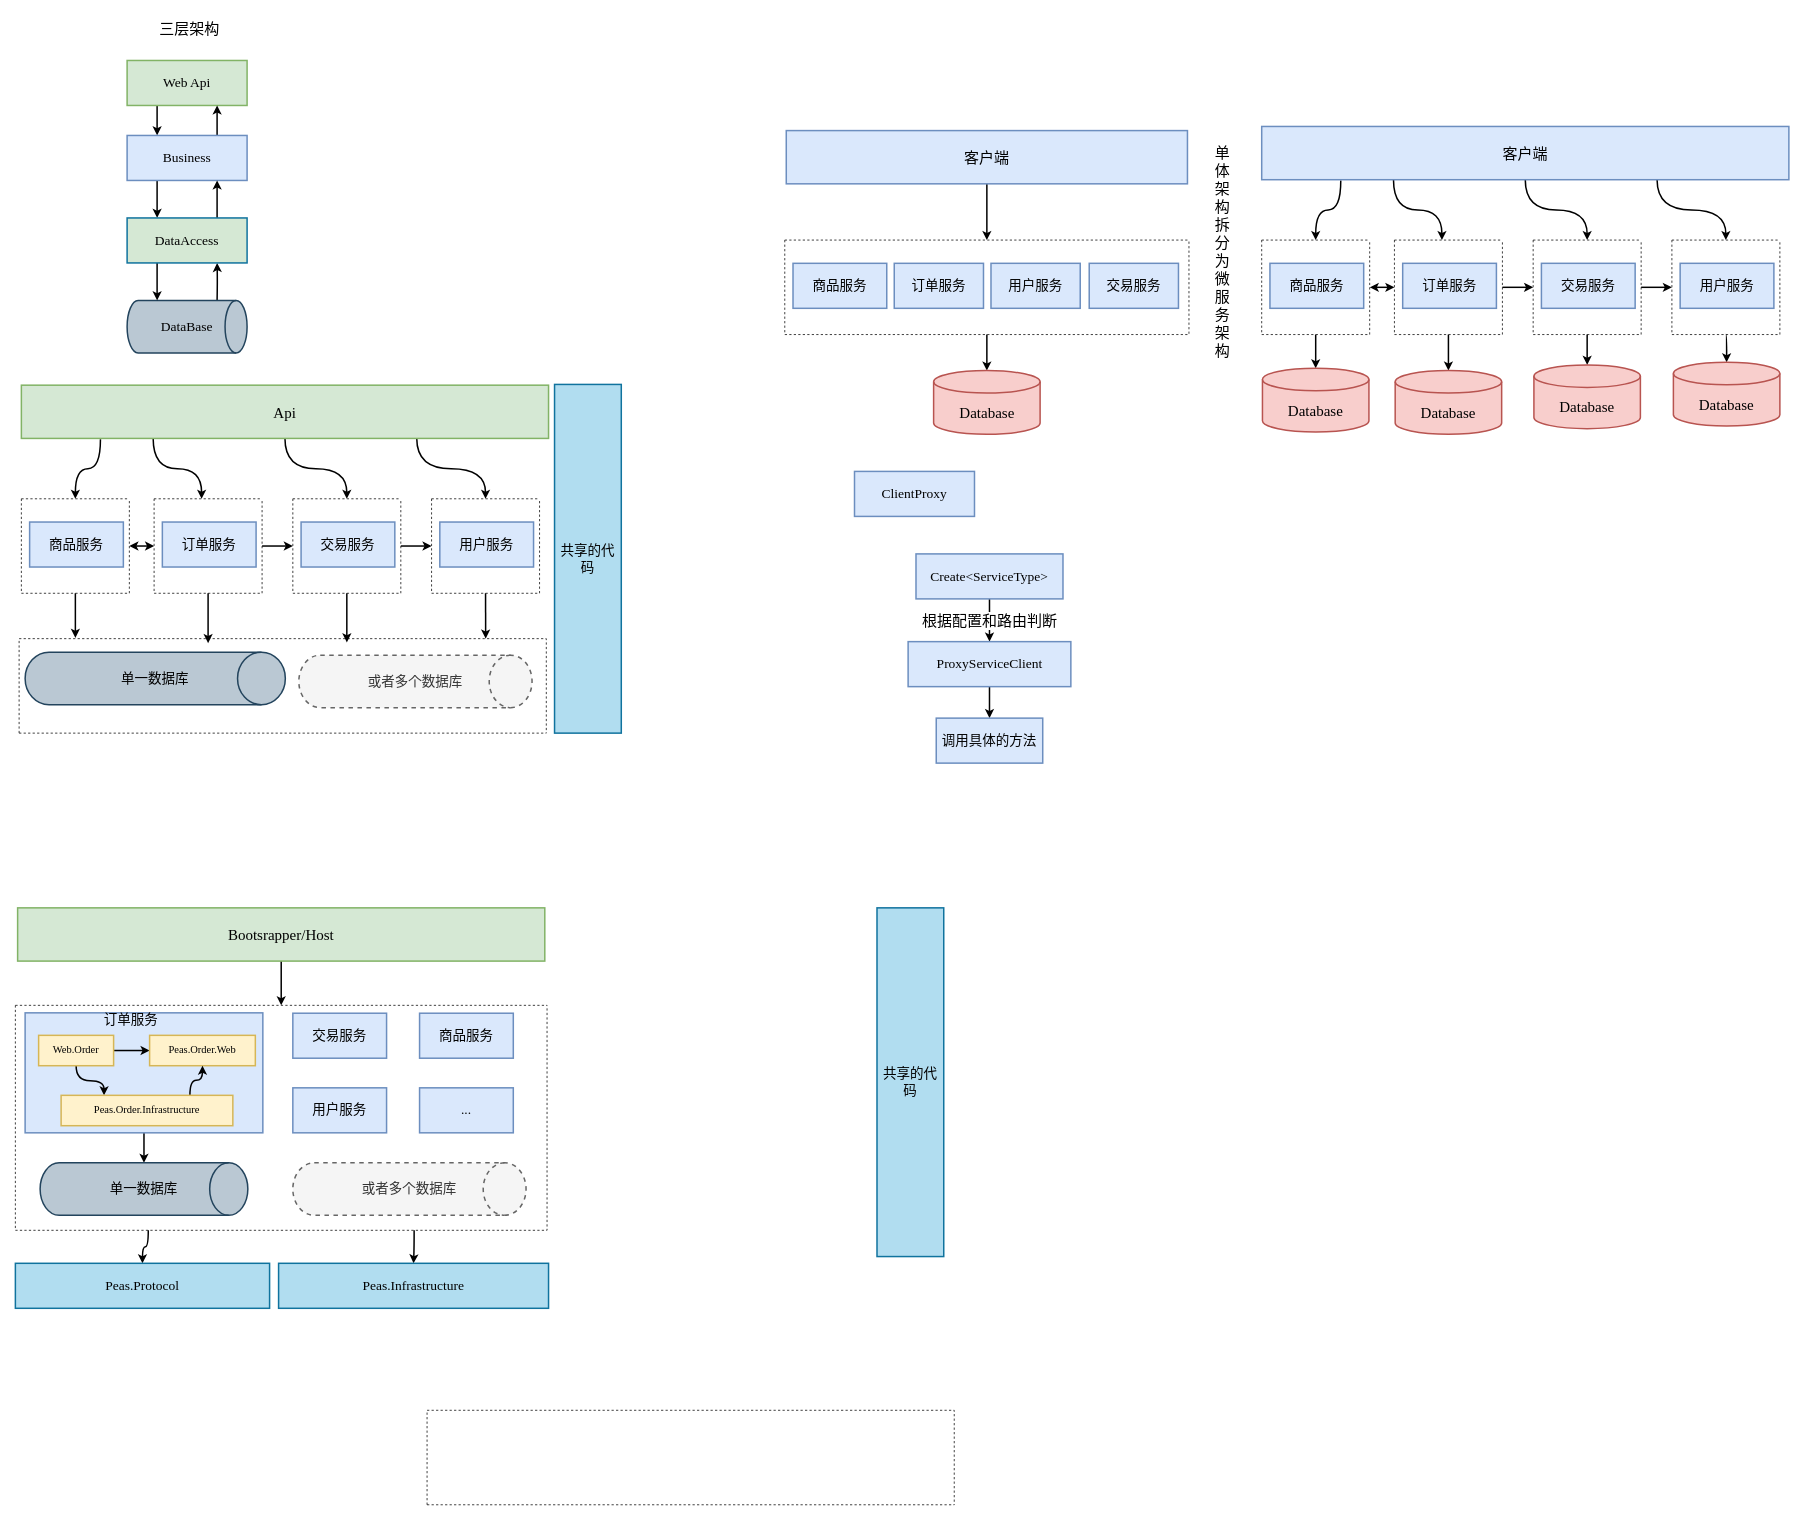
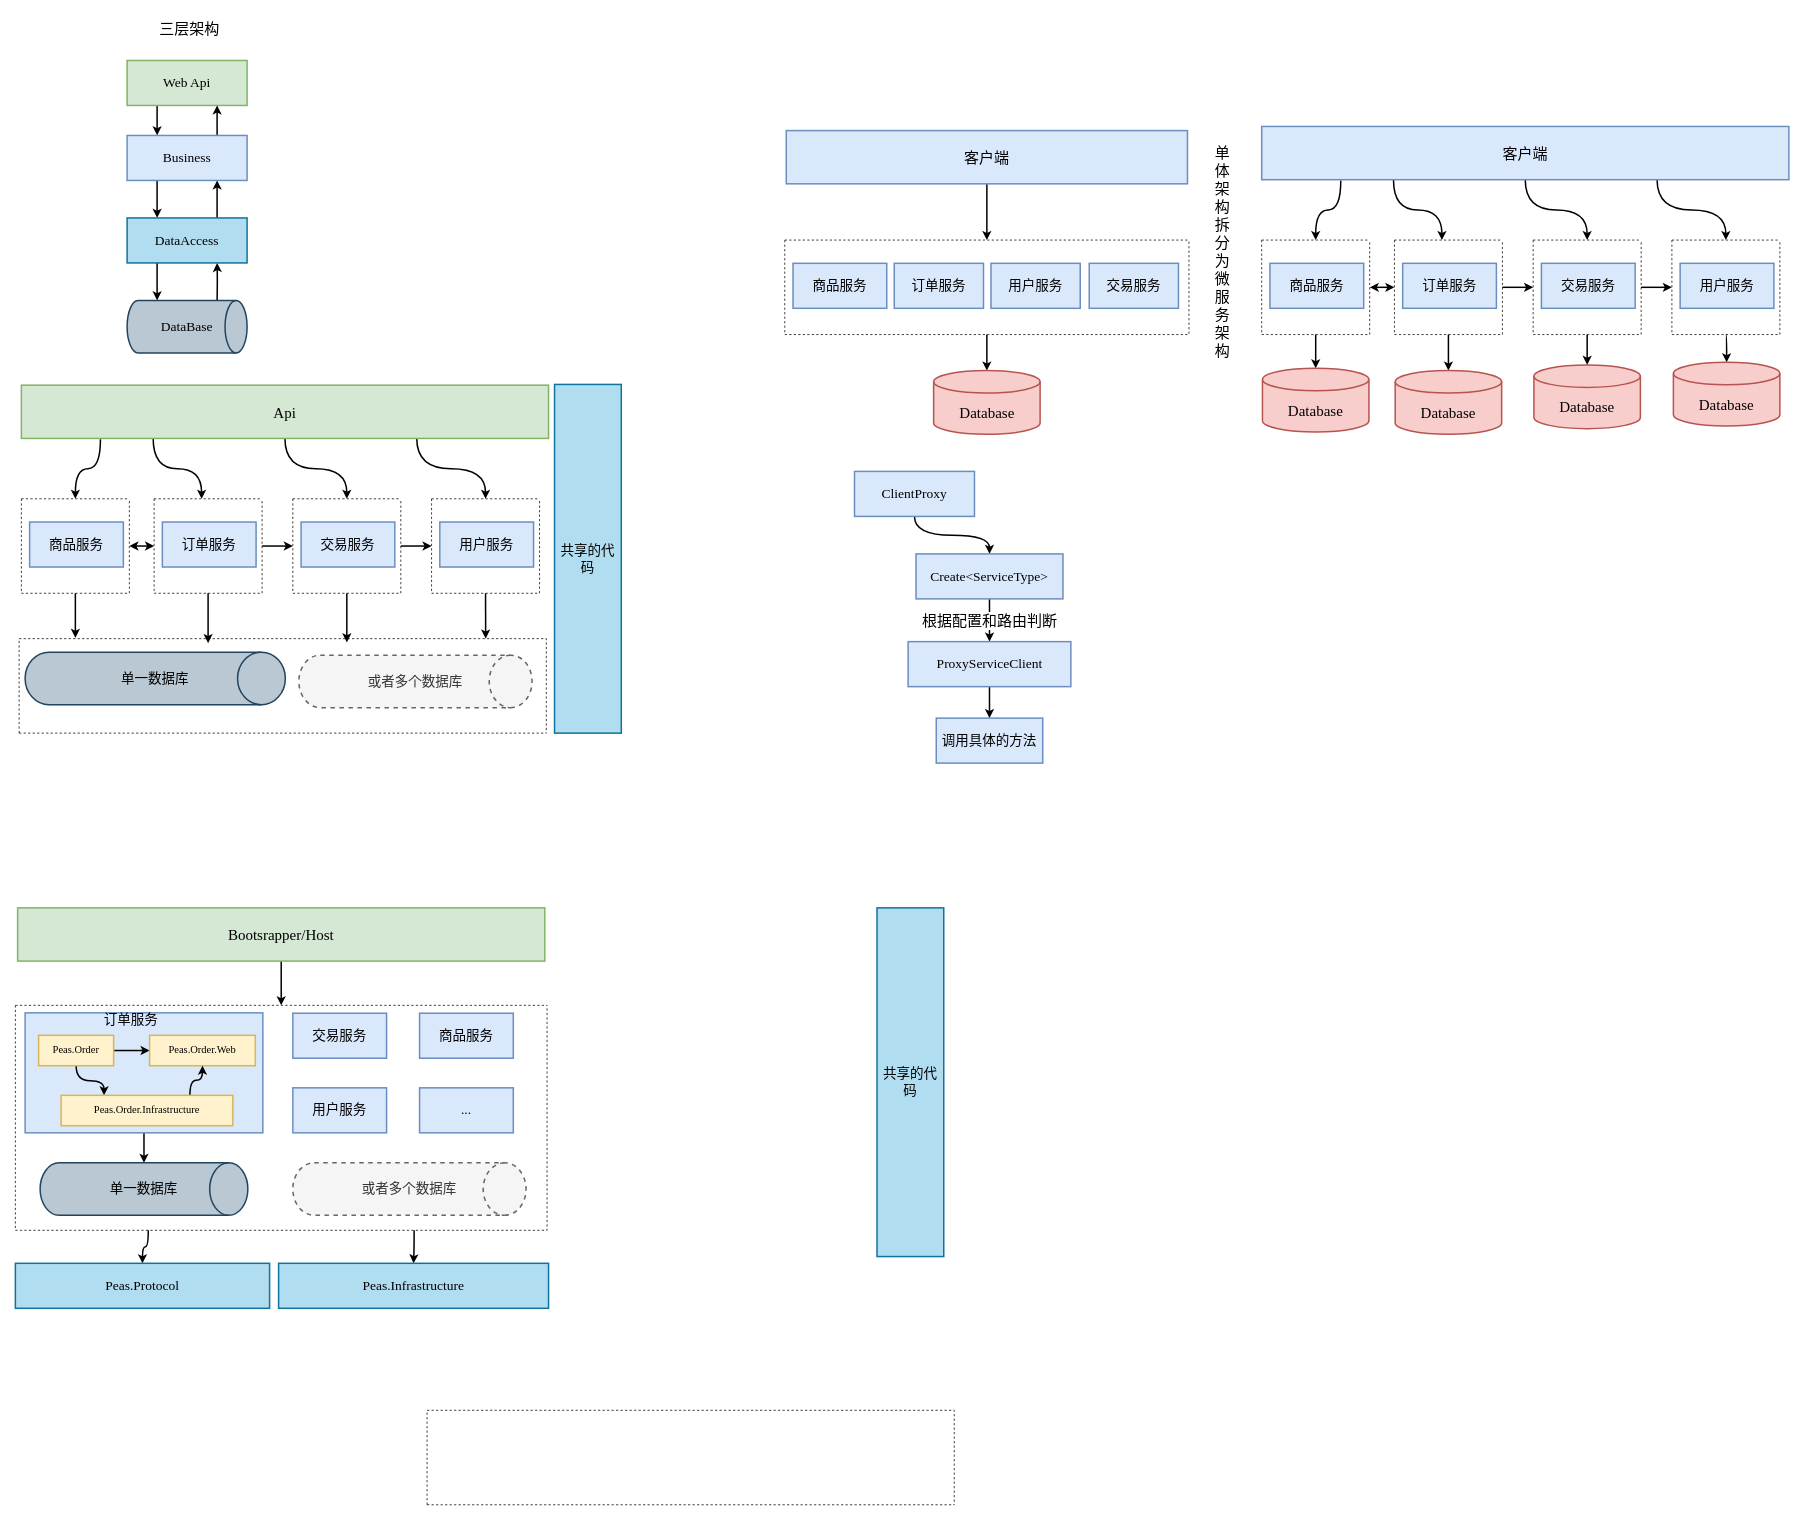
(187, 240) -> (187, 240)
none -> (950, 535)
(76, 1050) -> (76, 1050)
